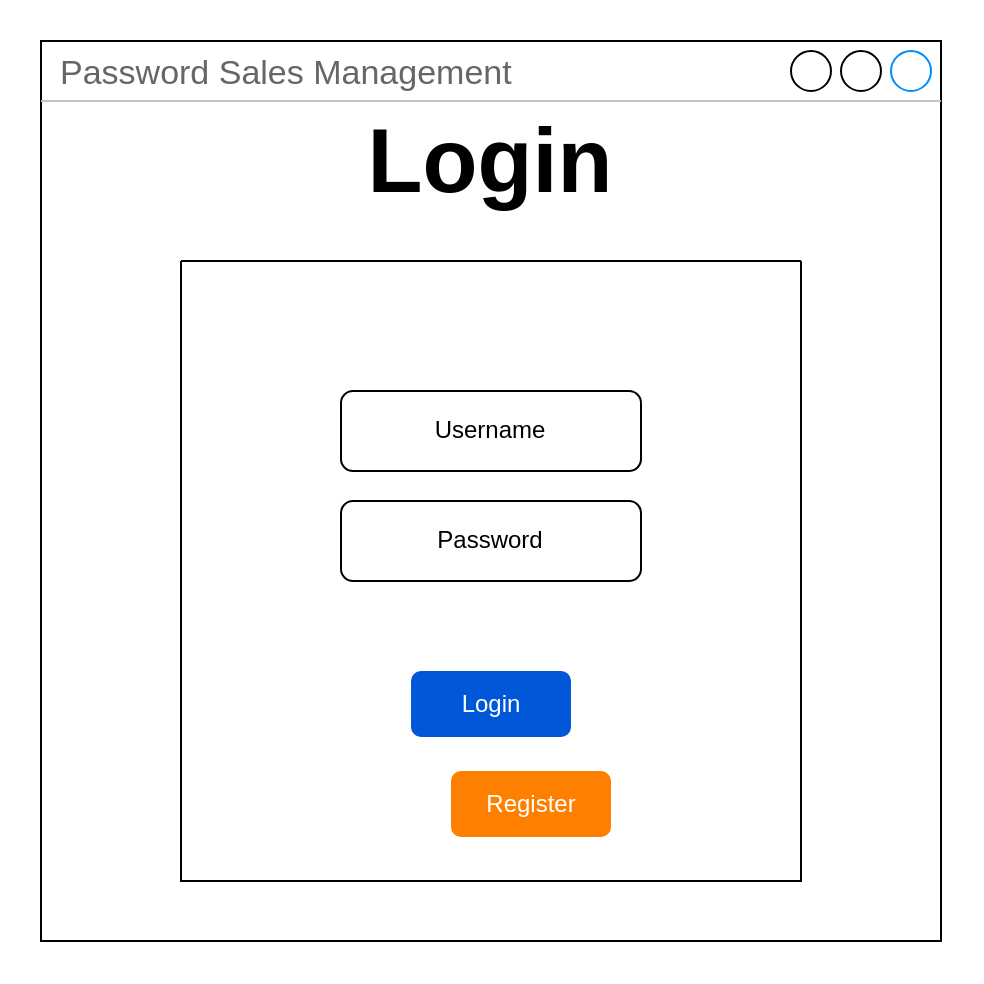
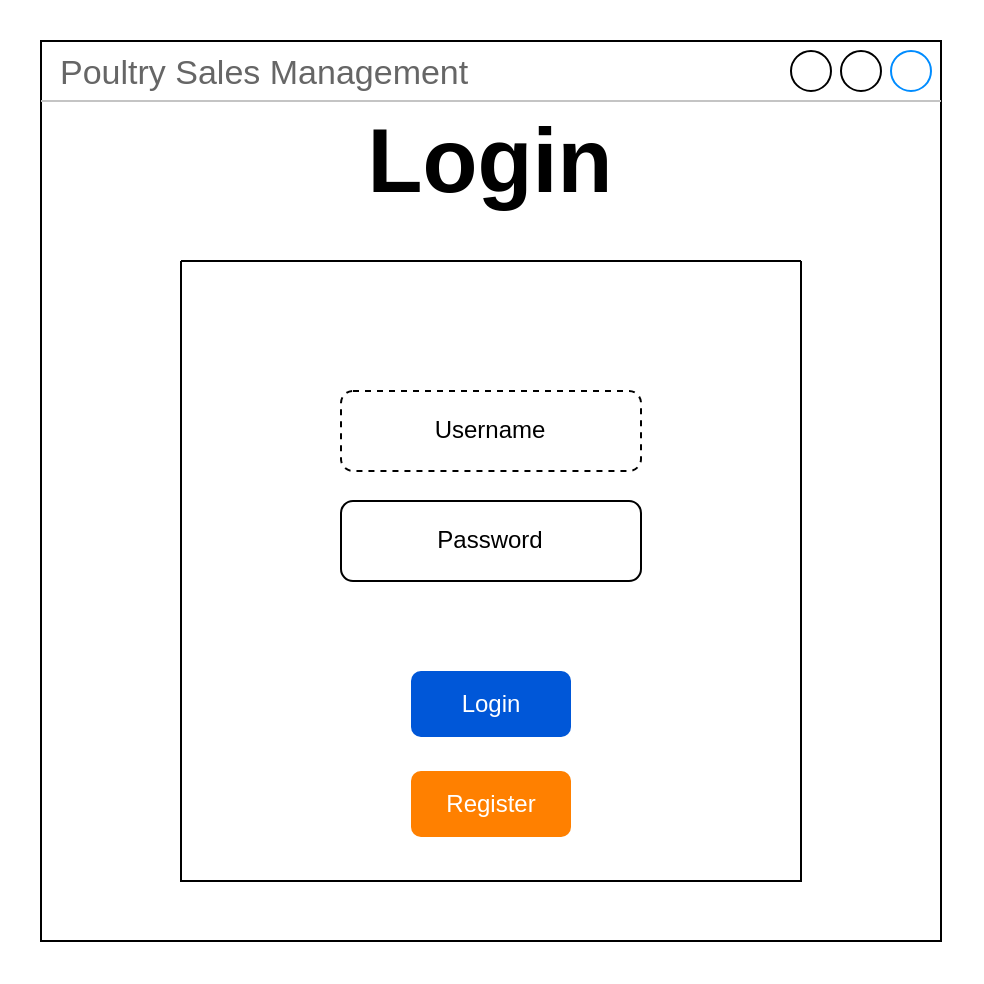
(286, 75) -> (272, 75)
(491, 431) -> (491, 431)
(531, 804) -> (491, 804)
